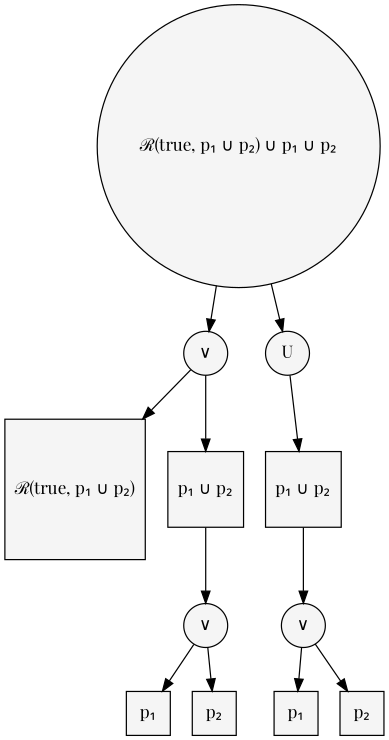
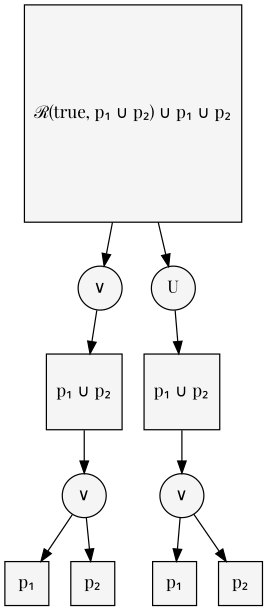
(239, 146) -> (133, 114)
(75, 489) -> none
